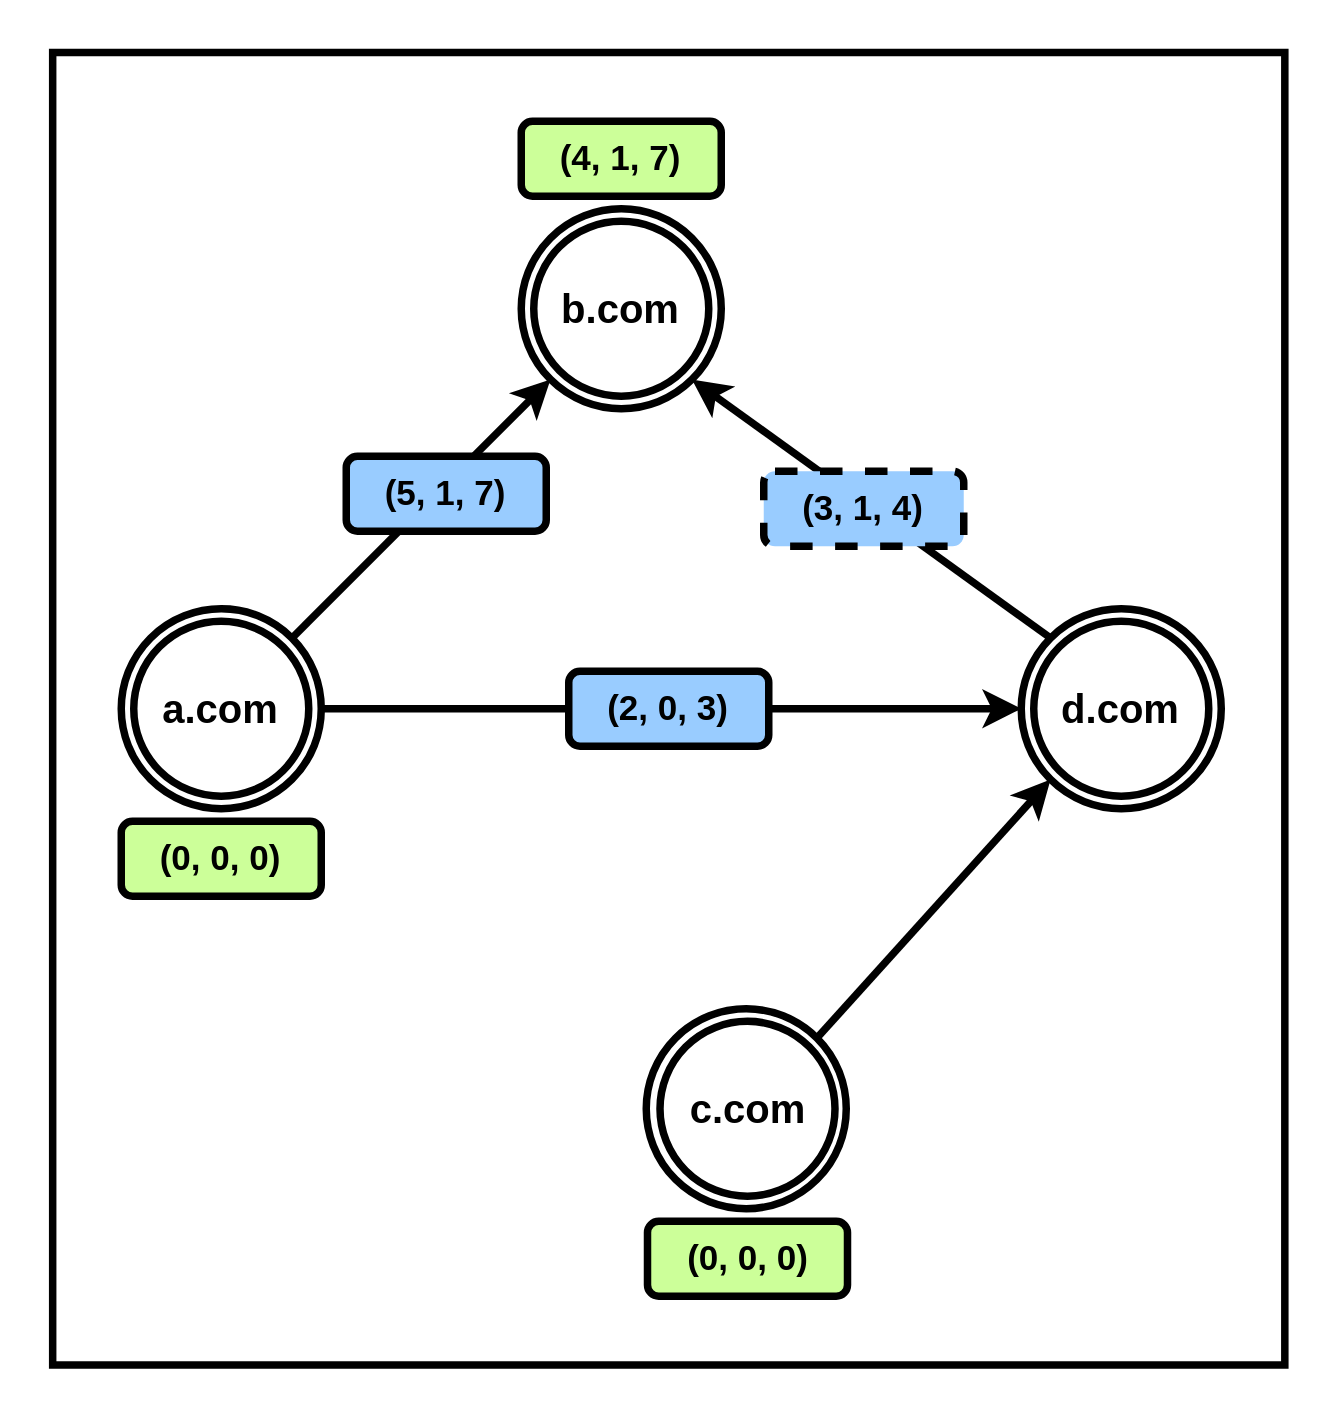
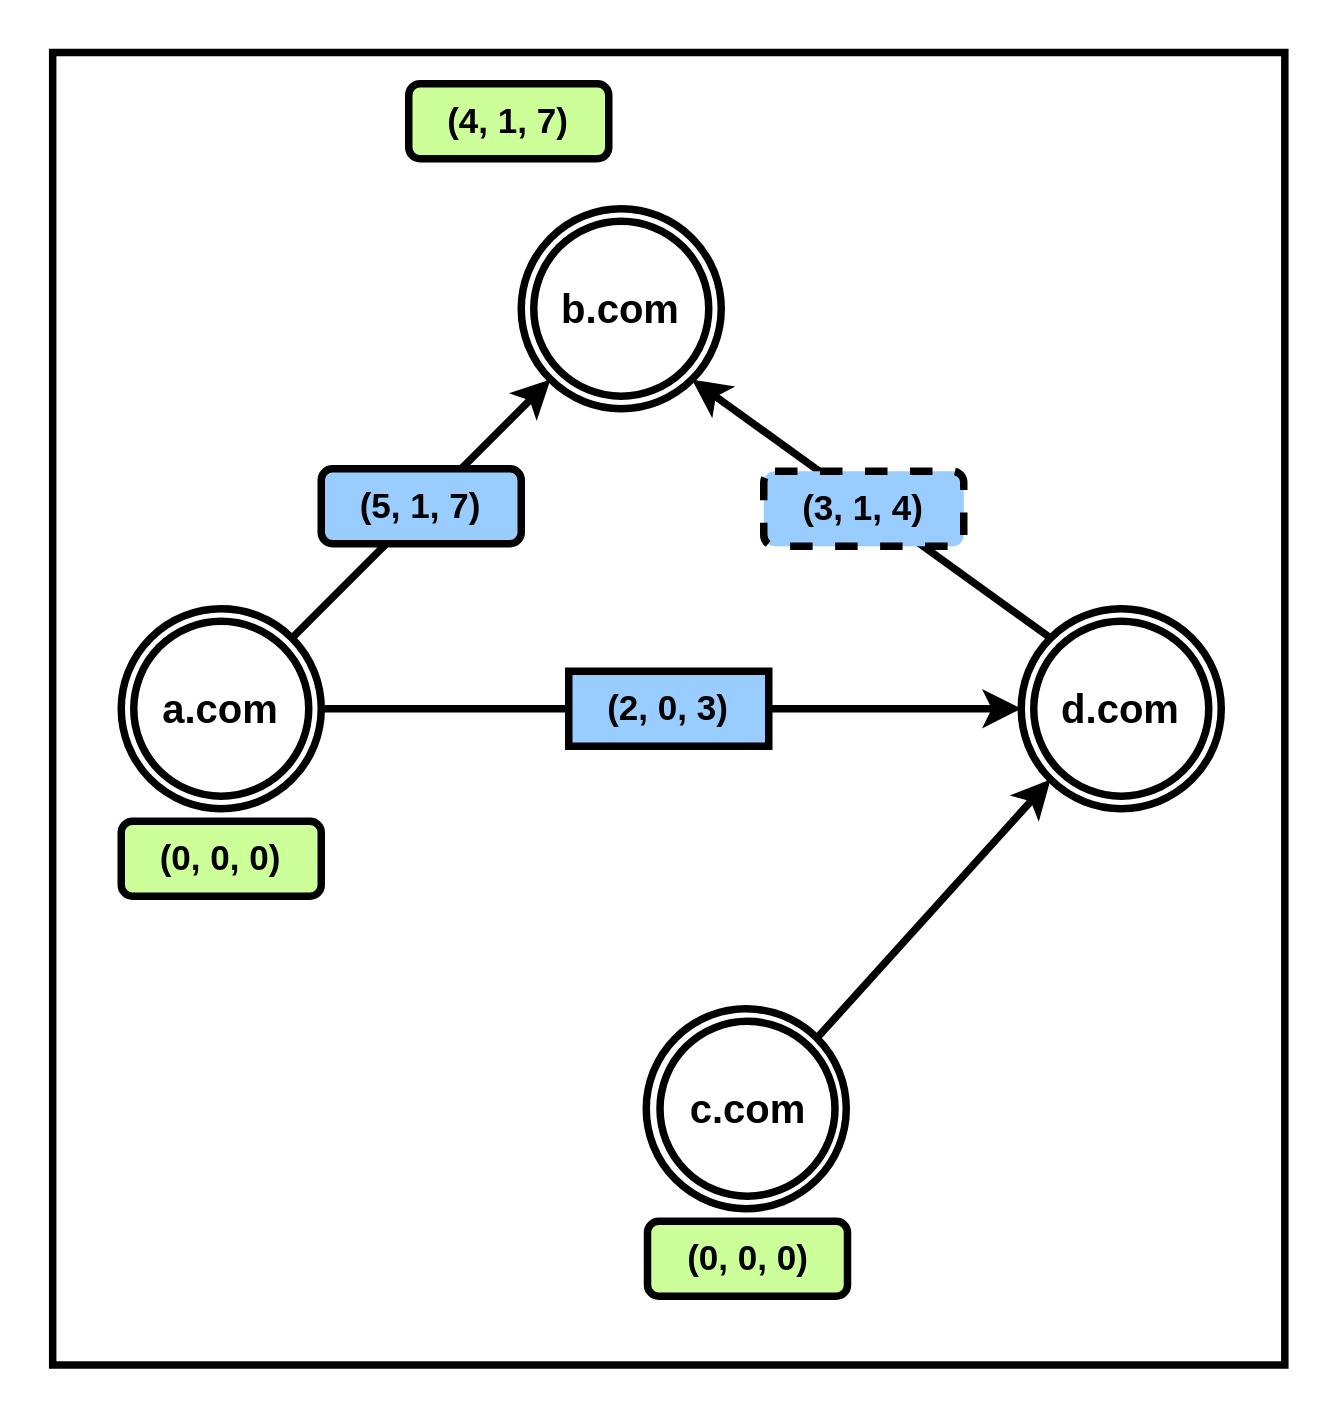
(621, 159) -> (509, 121)
(446, 494) -> (421, 506)
(669, 709) -> (669, 709)
